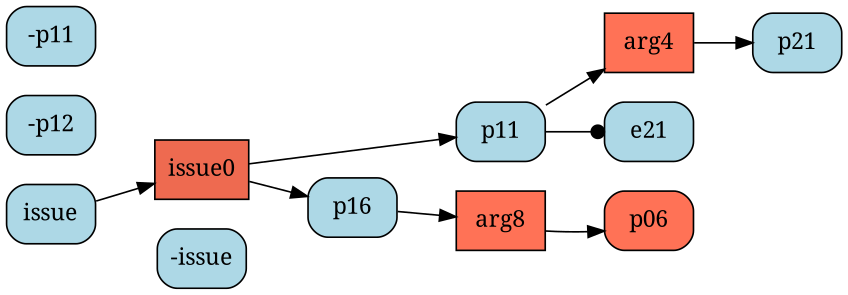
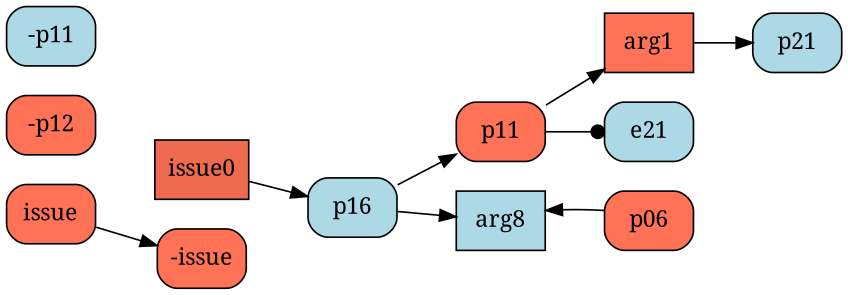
(649, 43) -> (649, 43)
(51, 125) -> (51, 125)
(501, 132) -> (501, 132)
(344, 152) -> (419, 173)
(117, 195) -> (119, 234)
(51, 214) -> (51, 214)
(501, 221) -> (501, 221)
(567, 232) -> (583, 210)
(202, 259) -> (202, 259)
